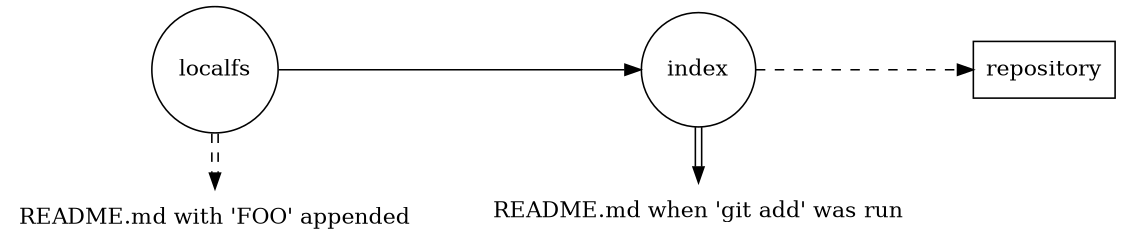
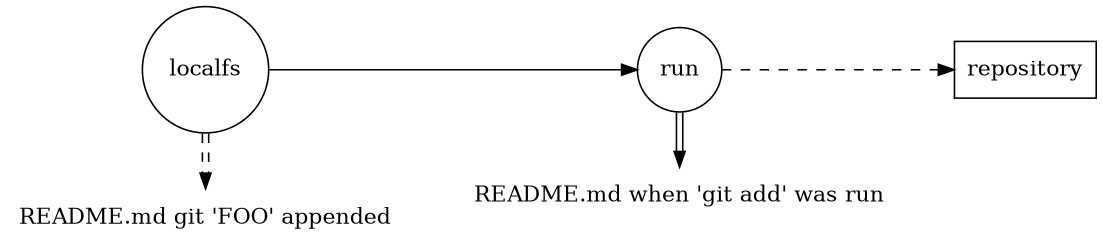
(699, 70) -> (680, 70)
(215, 218) -> (206, 218)
